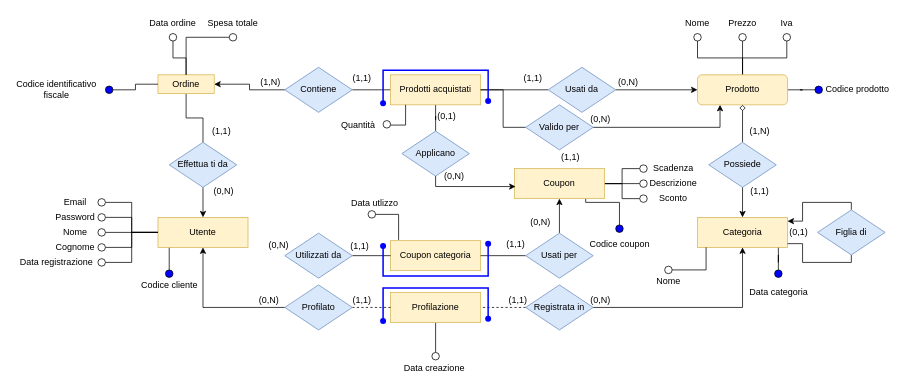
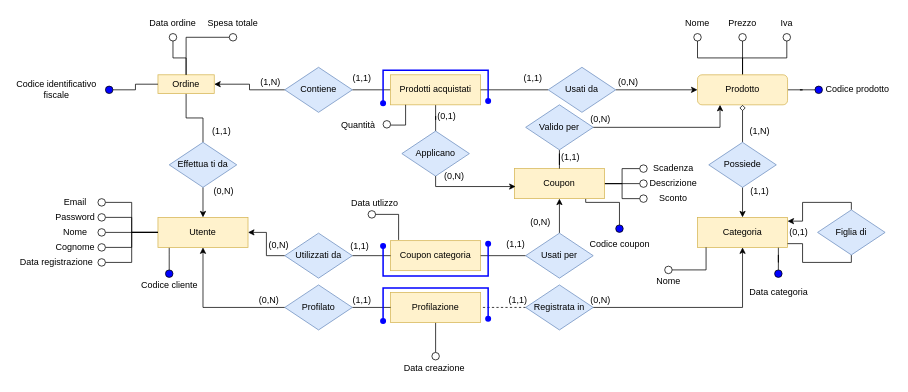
(503, 120) -> (559, 160)
none -> (266, 246)
(371, 307) -> (371, 307)
